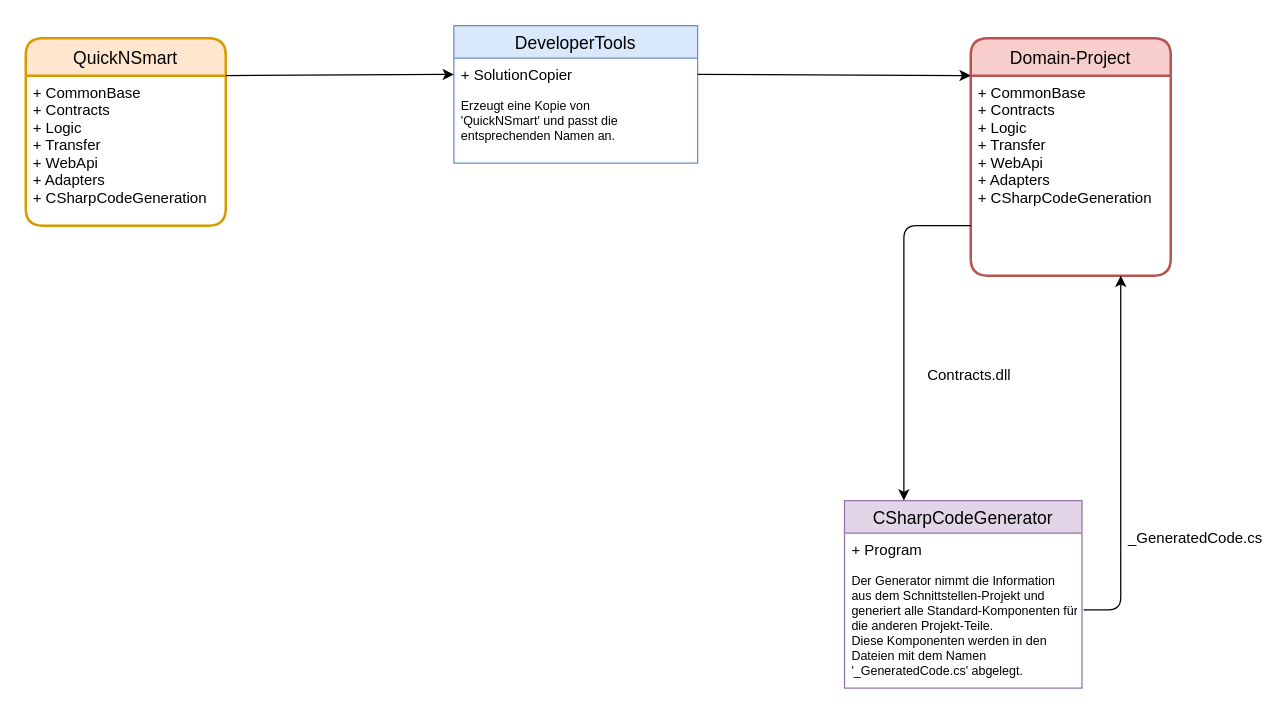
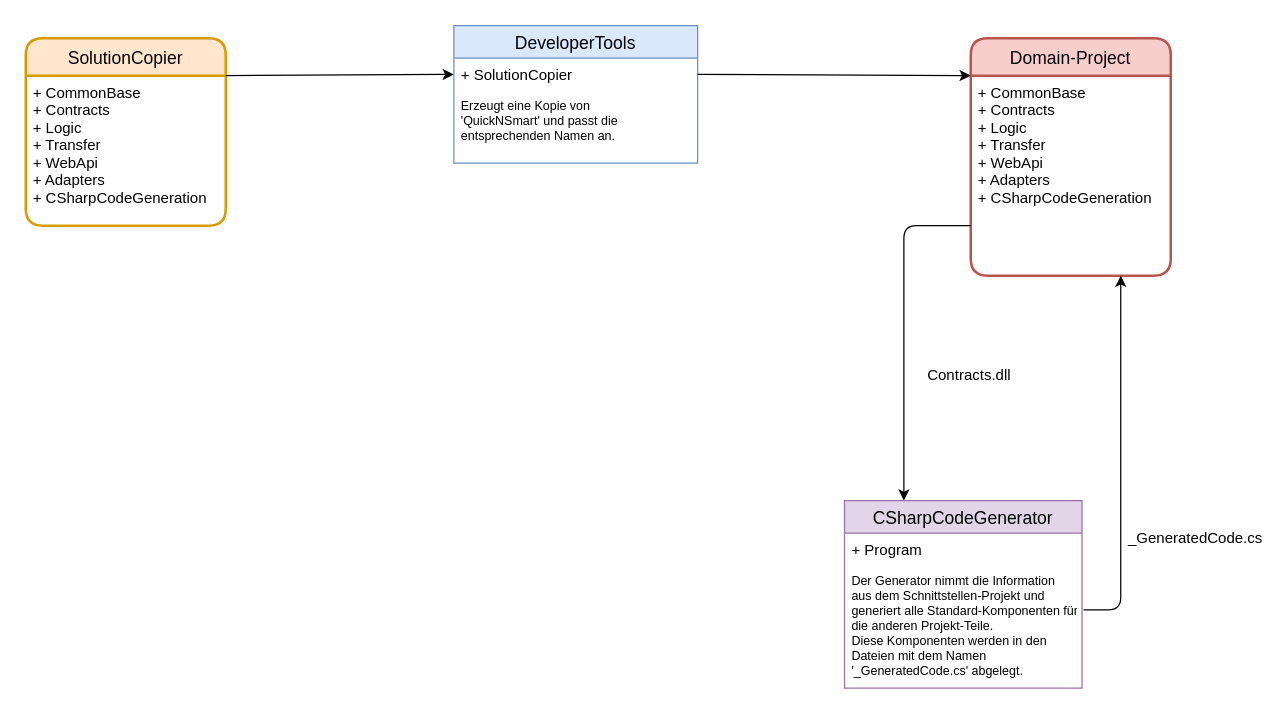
(125, 58) -> (125, 58)
